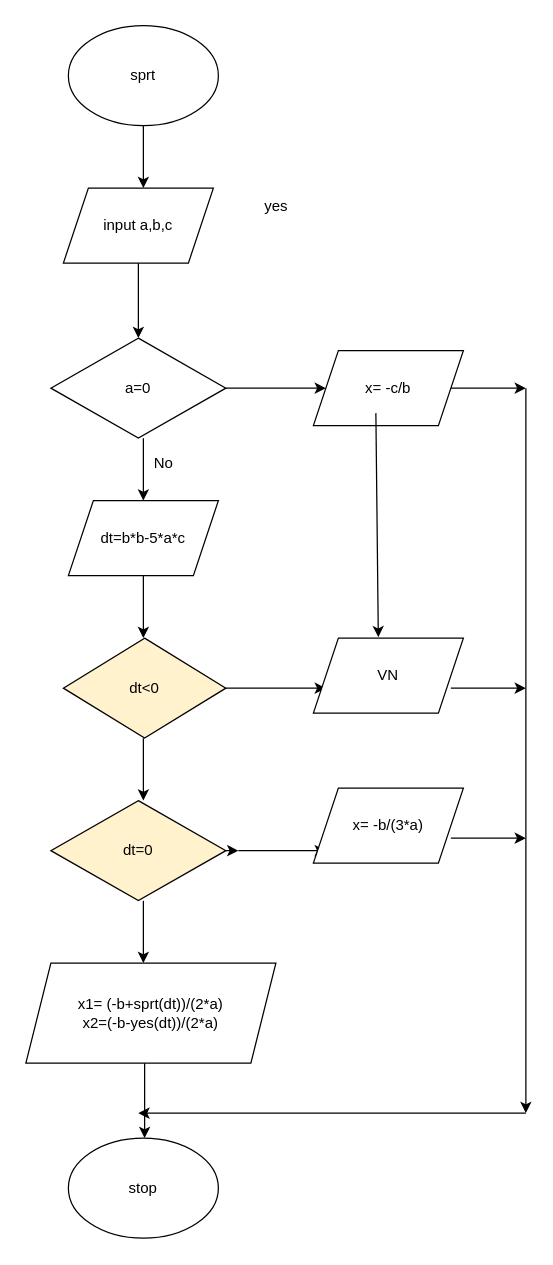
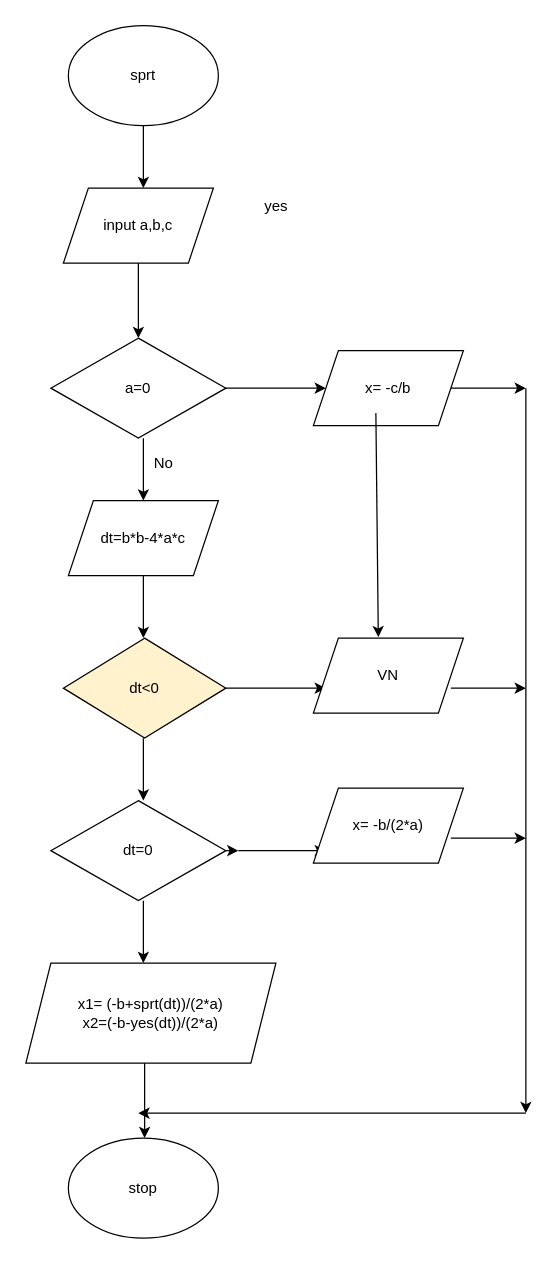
(143, 538) -> (143, 538)
(388, 826) -> (388, 826)
(138, 851) -> (138, 851)
